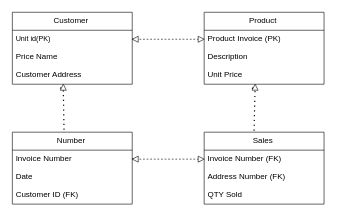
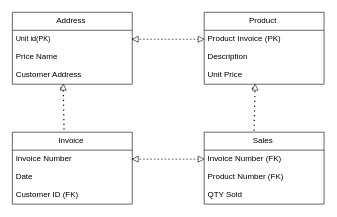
(72, 21) -> (72, 21)
(72, 141) -> (72, 141)
(244, 177) -> (244, 177)
